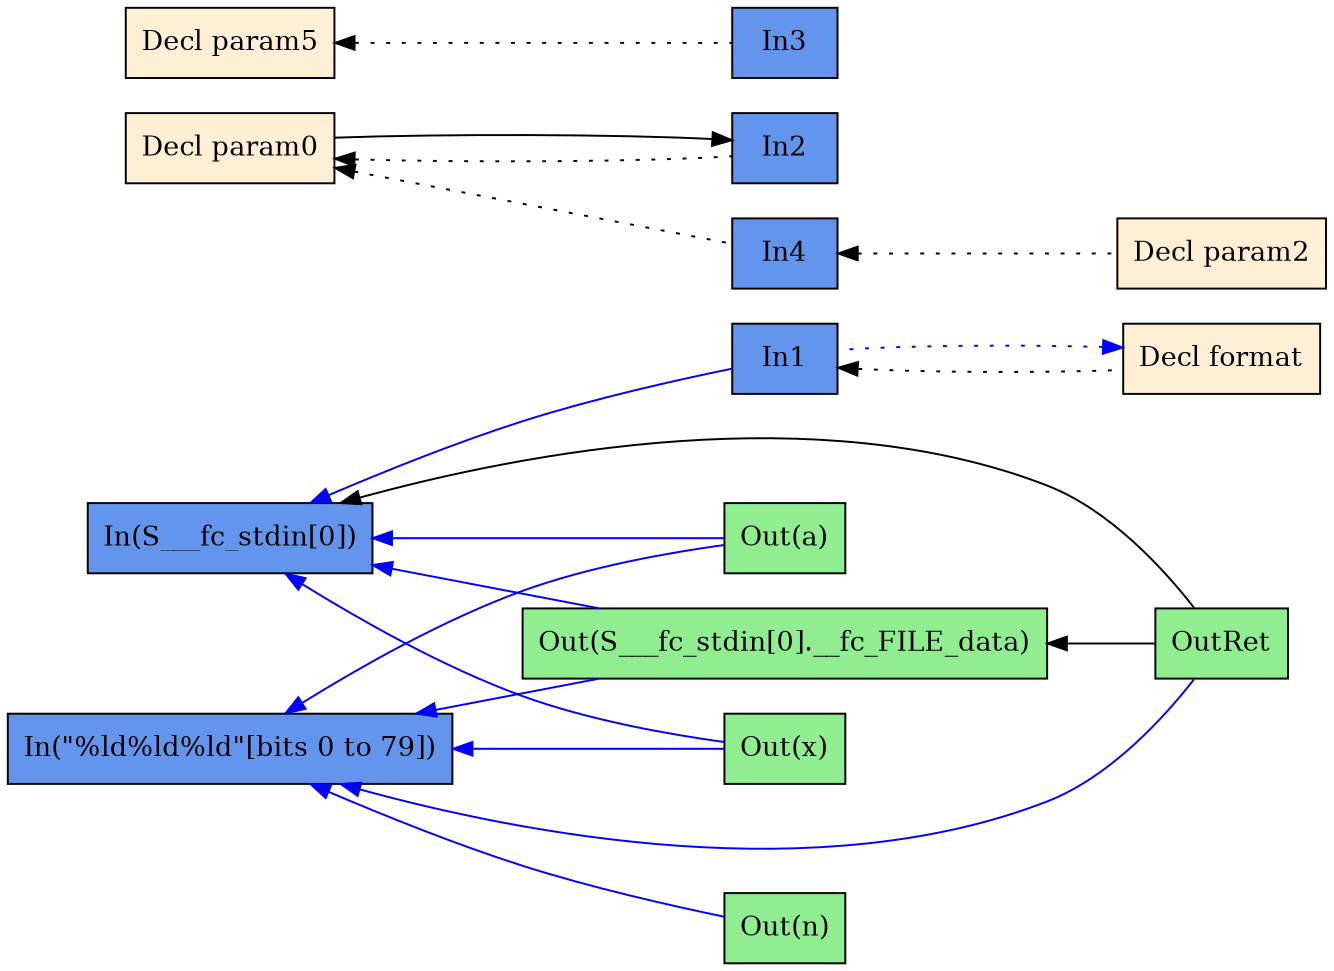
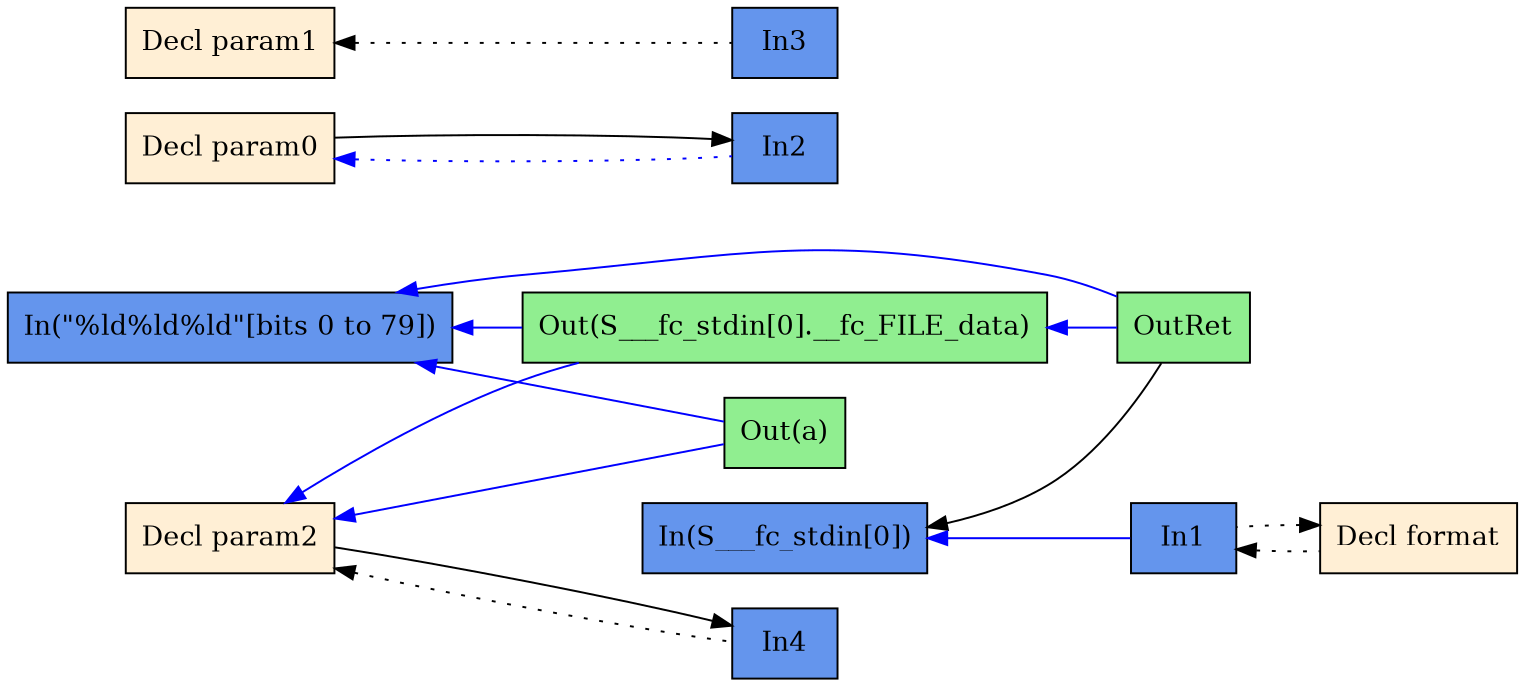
(230, 43) -> (230, 43)
(543, 161) -> (543, 161)
(543, 208) -> (542, 611)
(987, 254) -> (524, 581)
(970, 346) -> (1268, 526)
(558, 538) -> (539, 480)
(496, 589) -> (436, 418)
(1111, 644) -> (1092, 328)
(785, 749) -> none
(785, 928) -> none
